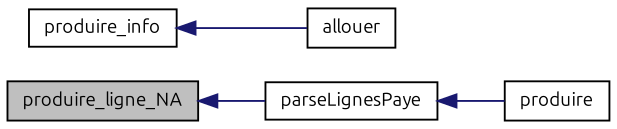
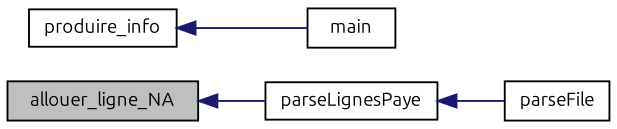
(351, 28) -> (351, 28)
(103, 101) -> (103, 101)
(557, 101) -> (557, 101)
